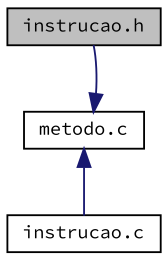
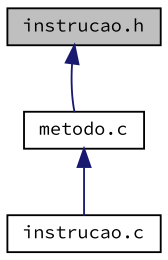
(96, 69) -> (72, 88)
